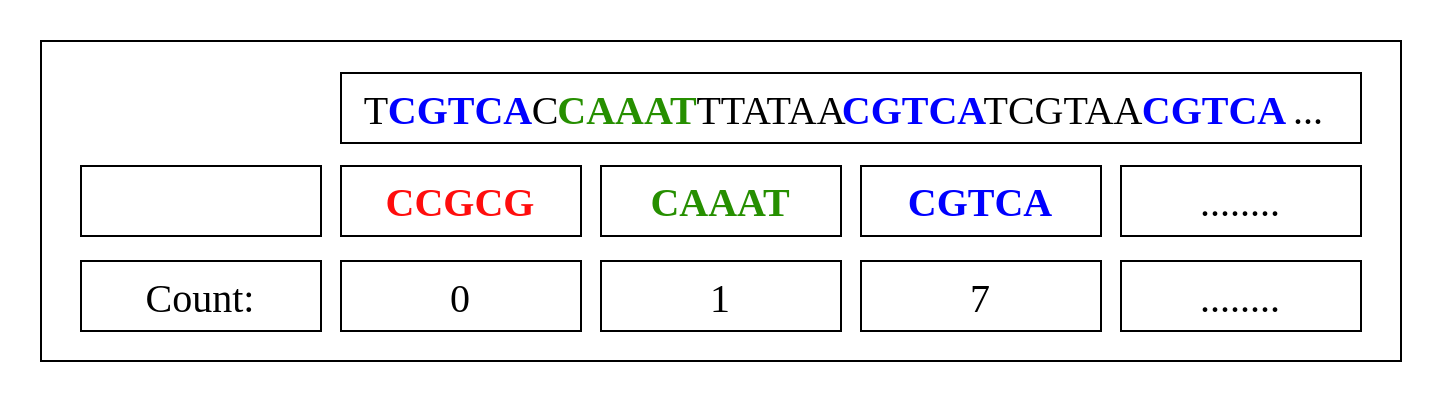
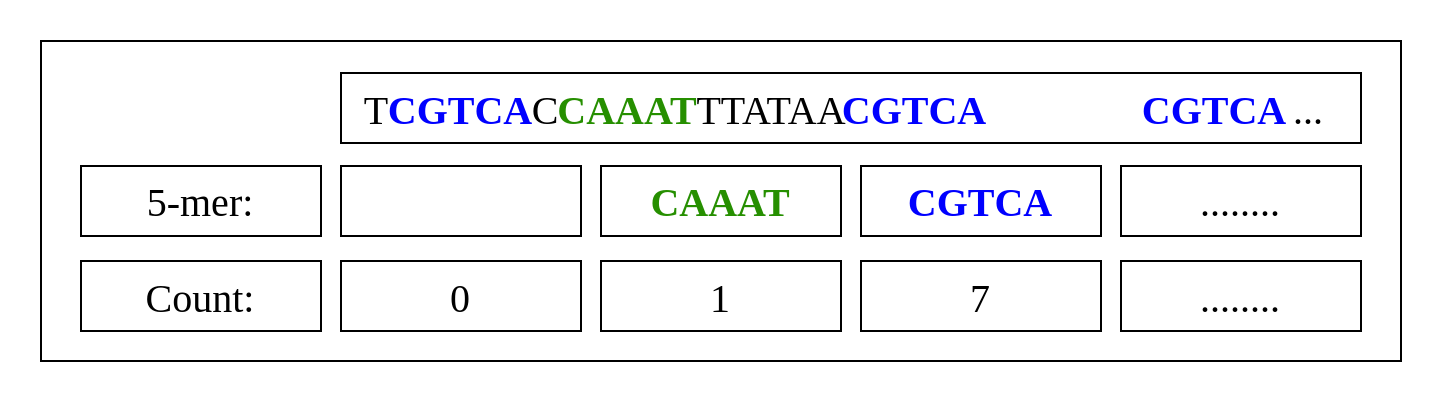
(1064, 108) -> none
none -> (201, 201)
(461, 201) -> none
